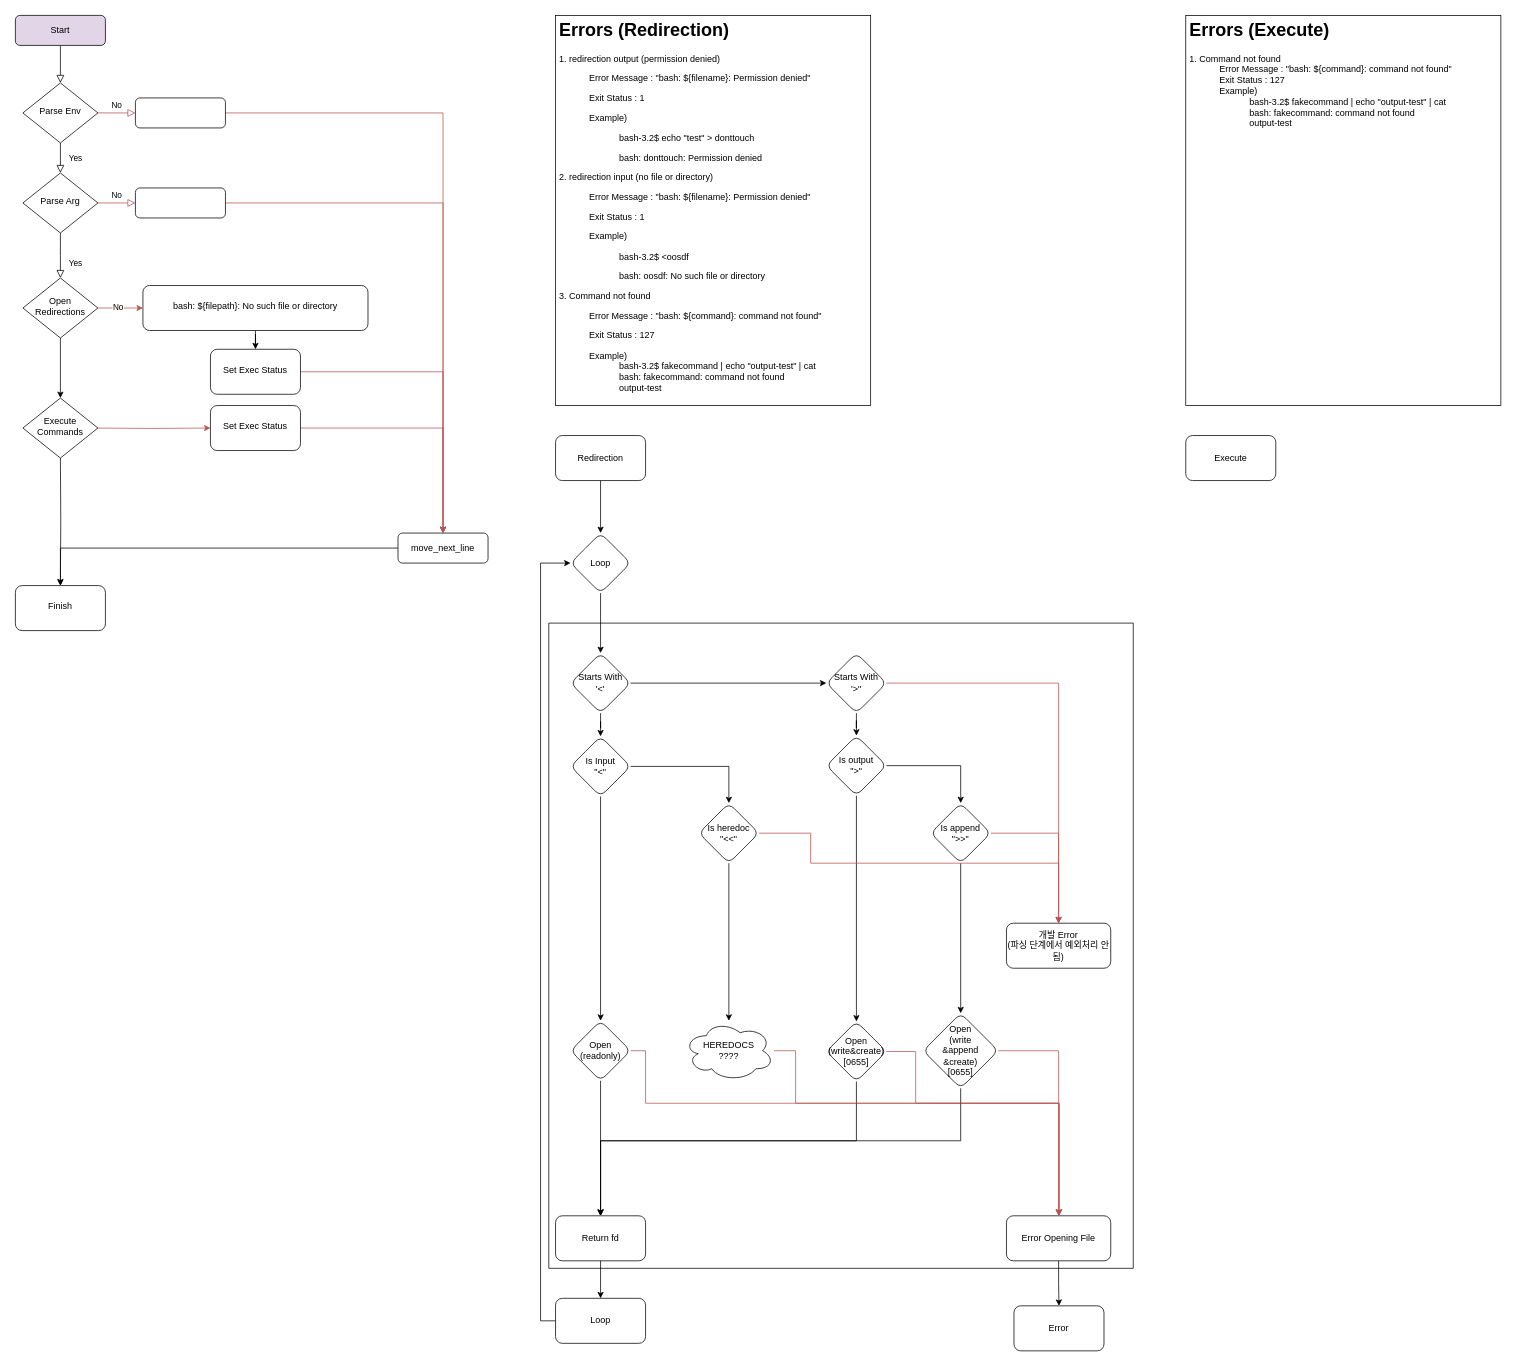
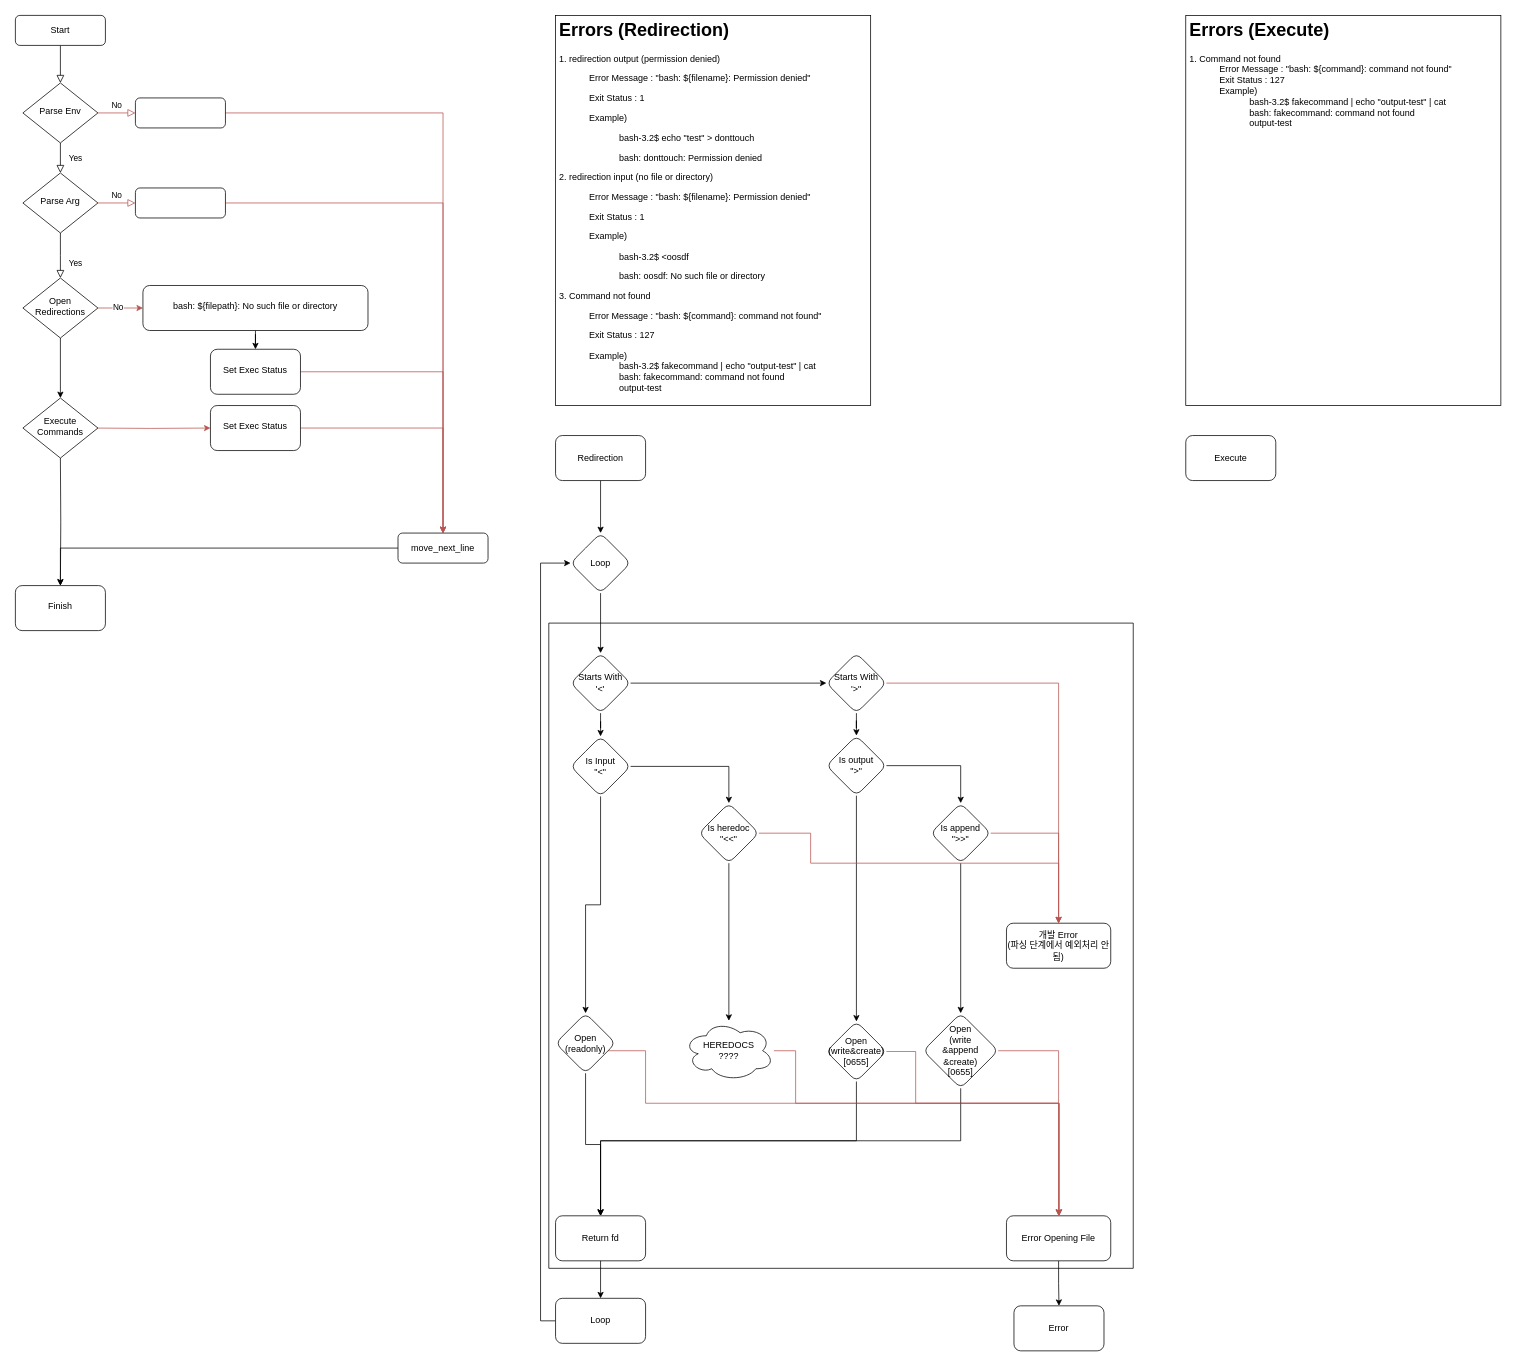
(60, 30) -> (60, 30)
(600, 1050) -> (585, 1043)
